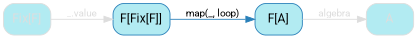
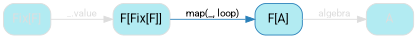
(142, 19) -> (142, 19)
